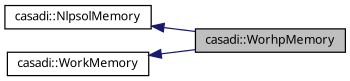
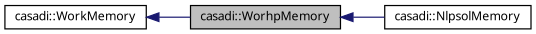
(180, 30) -> (369, 17)
